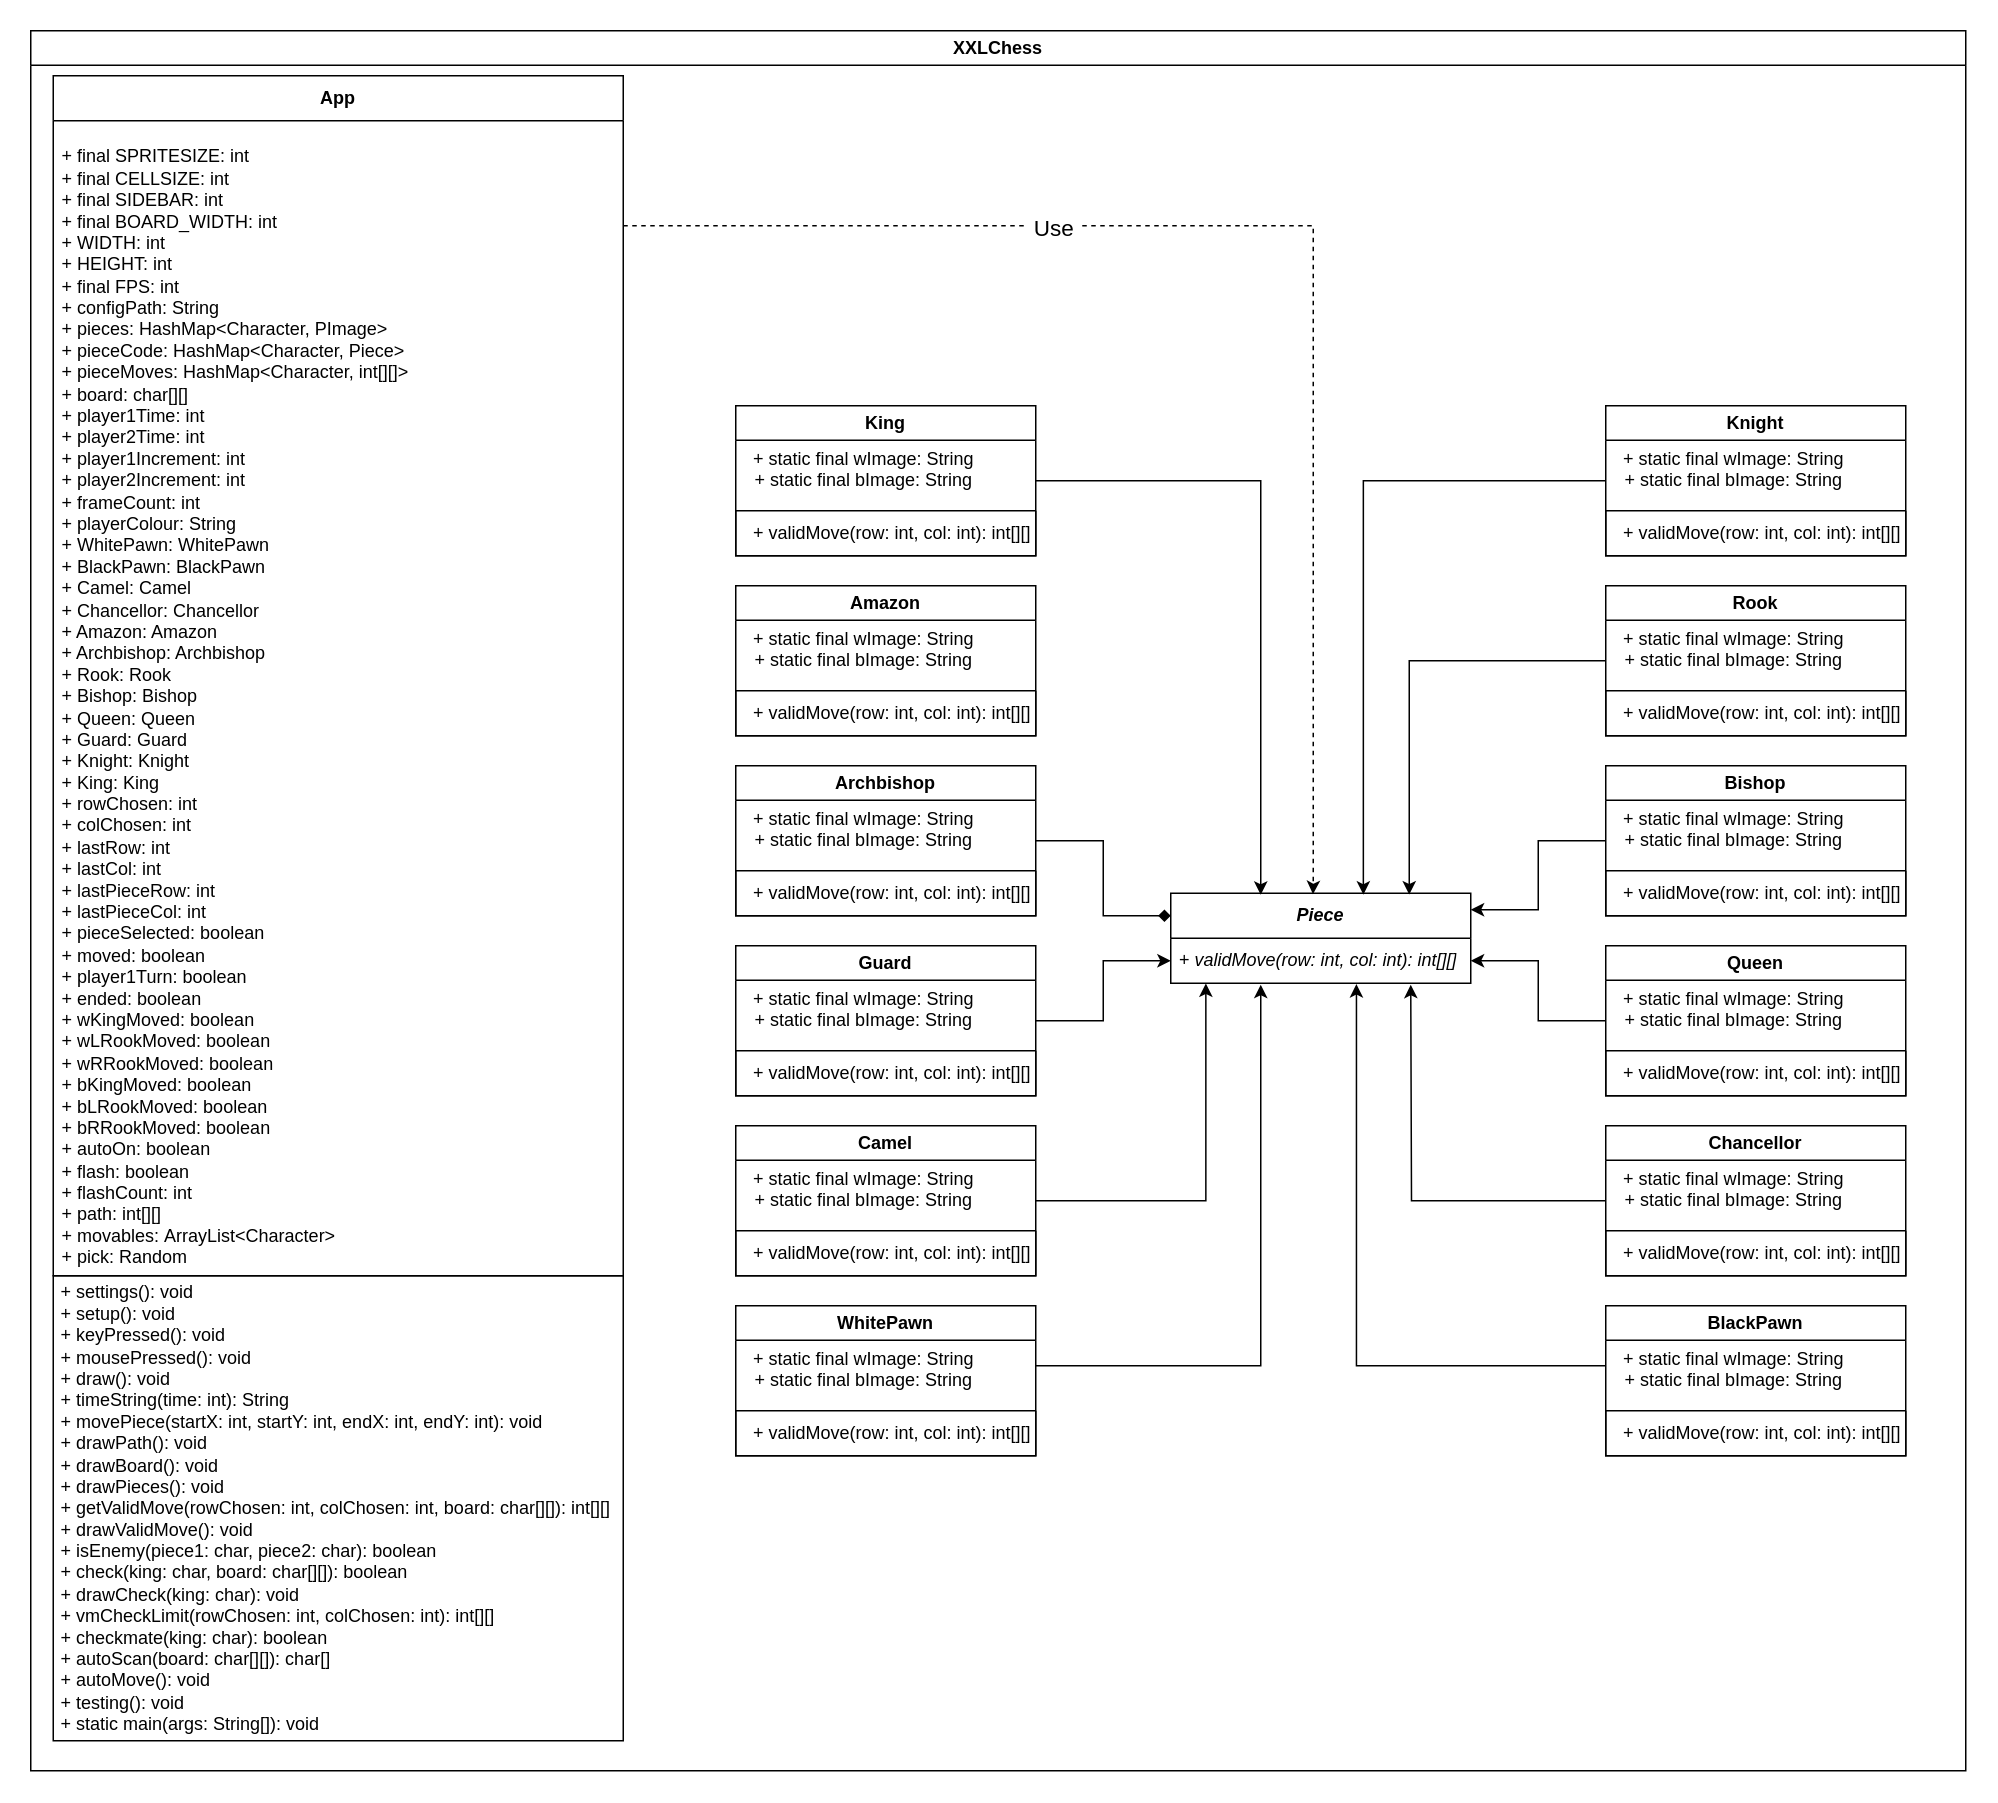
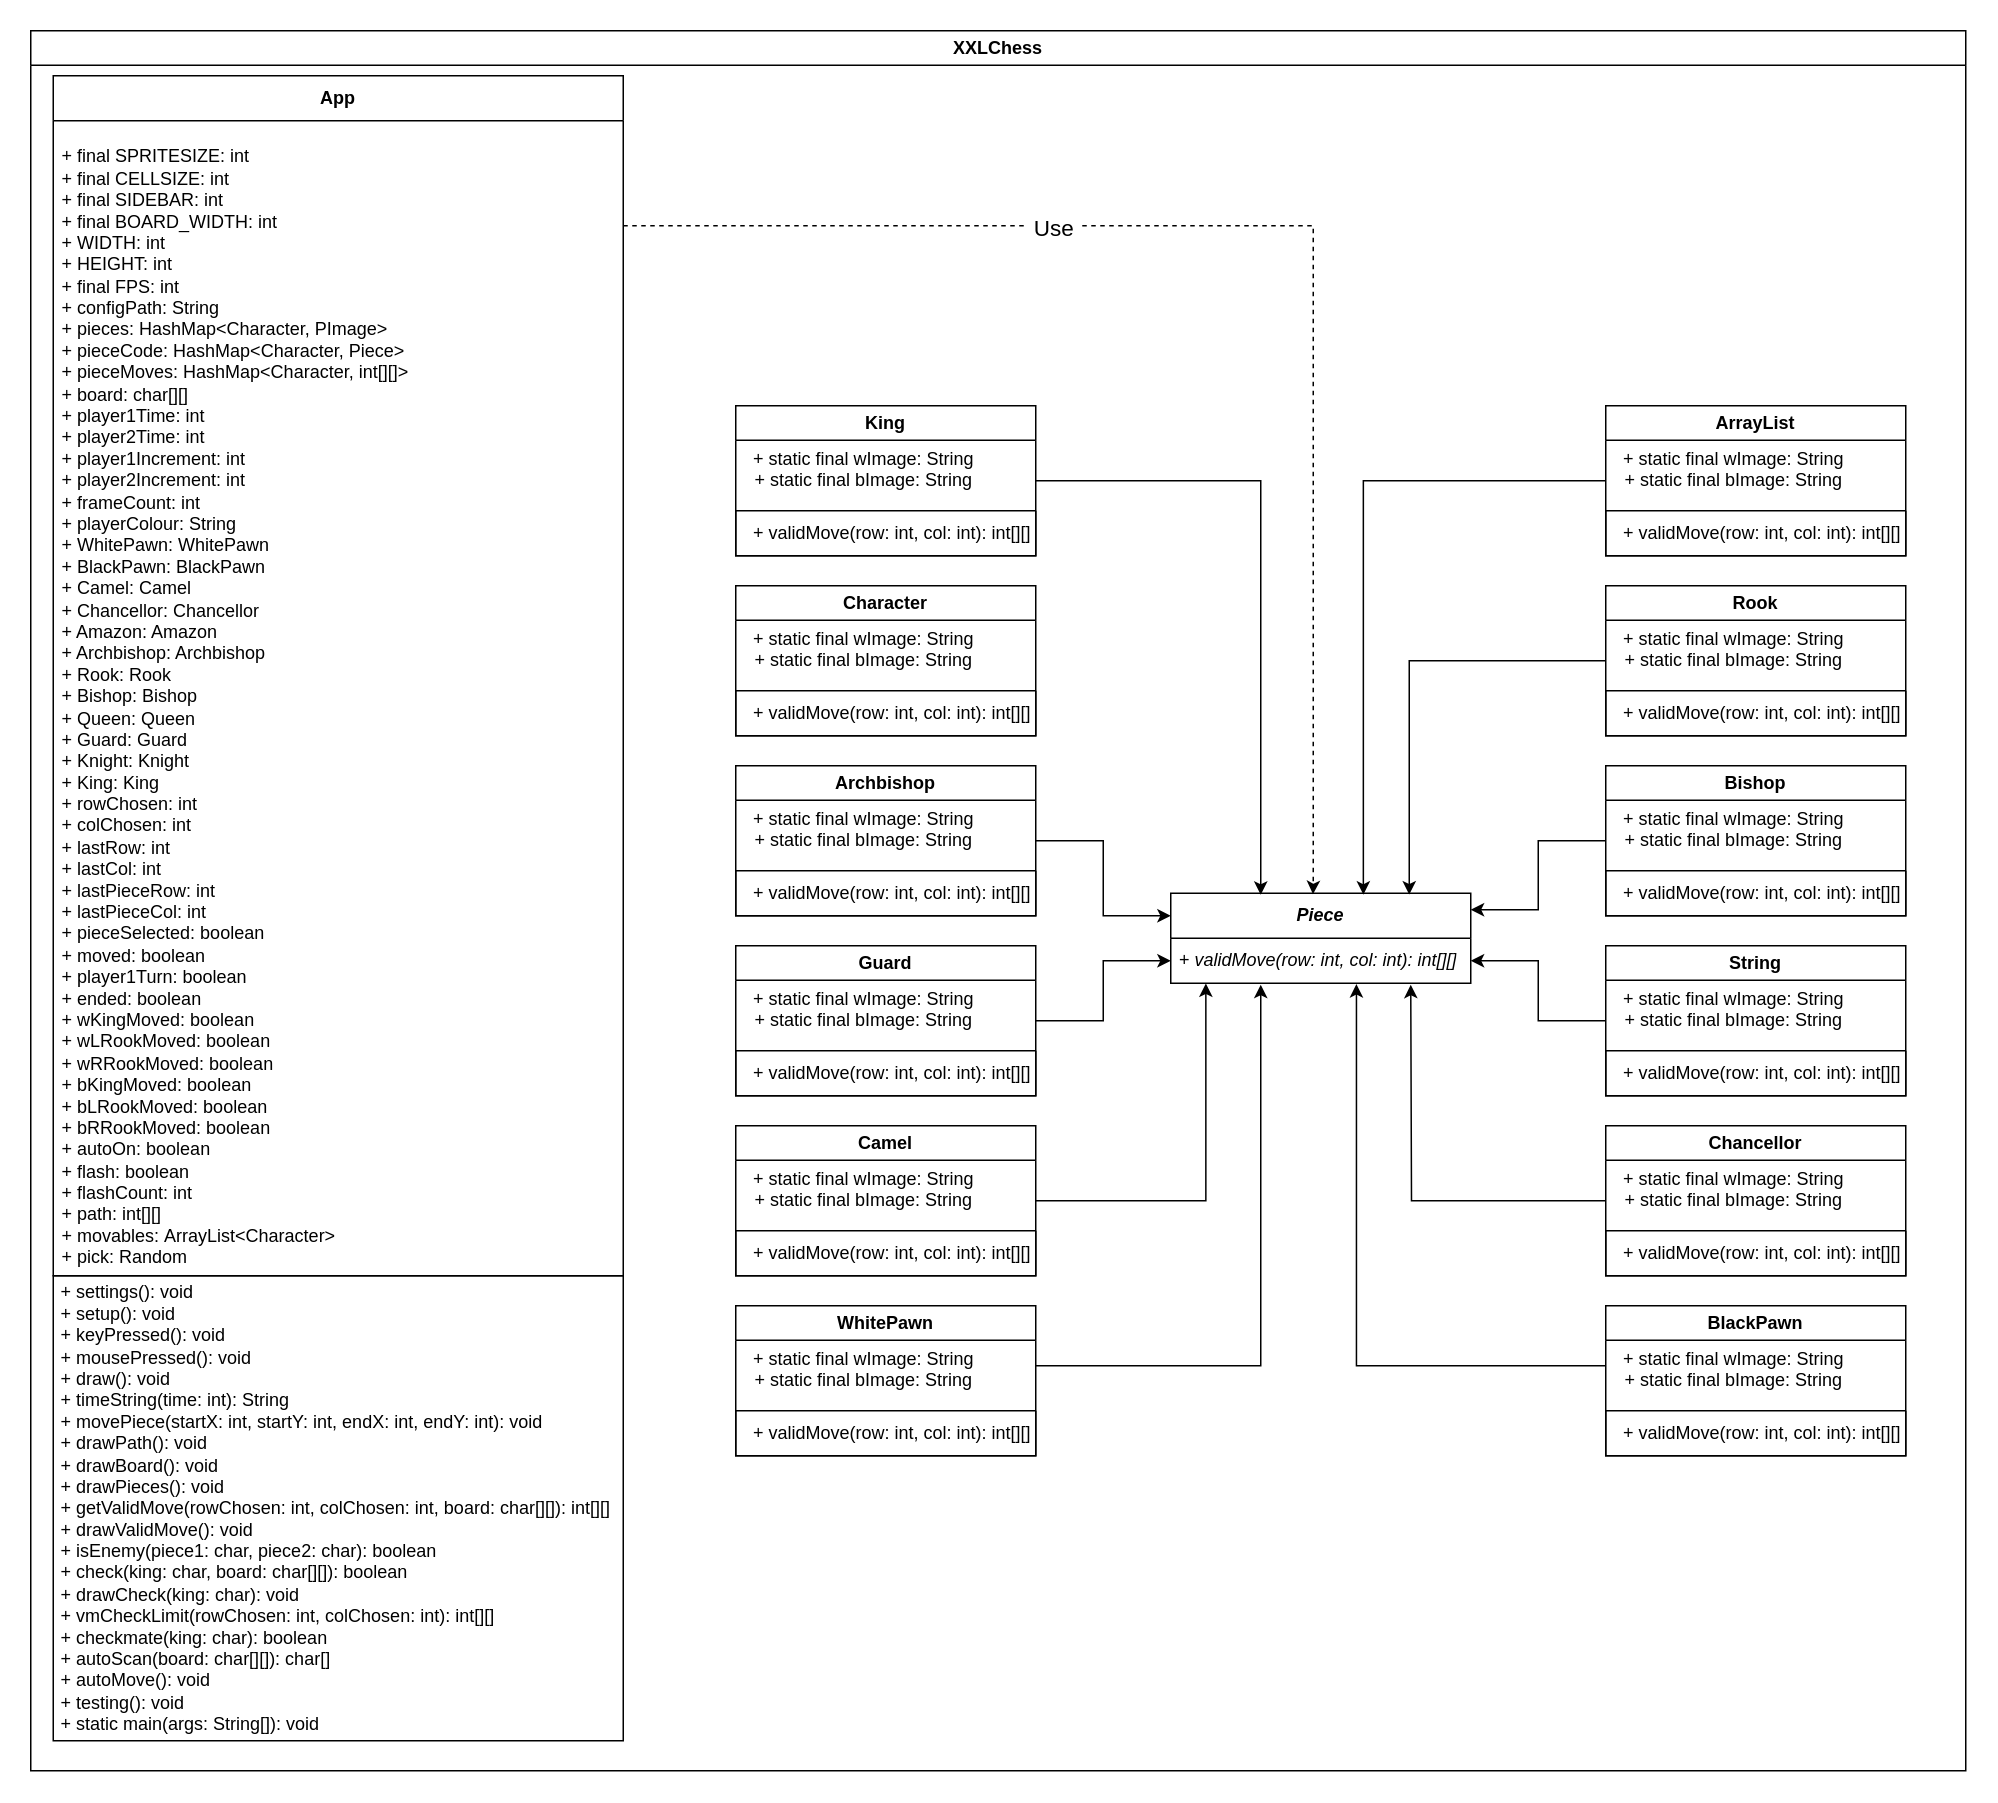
(1756, 424) -> (1756, 424)
(886, 604) -> (886, 604)
(1158, 916) -> (1159, 916)
(1756, 964) -> (1756, 964)
